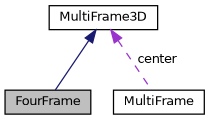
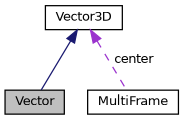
(103, 18) -> (84, 18)
(48, 102) -> (35, 102)
